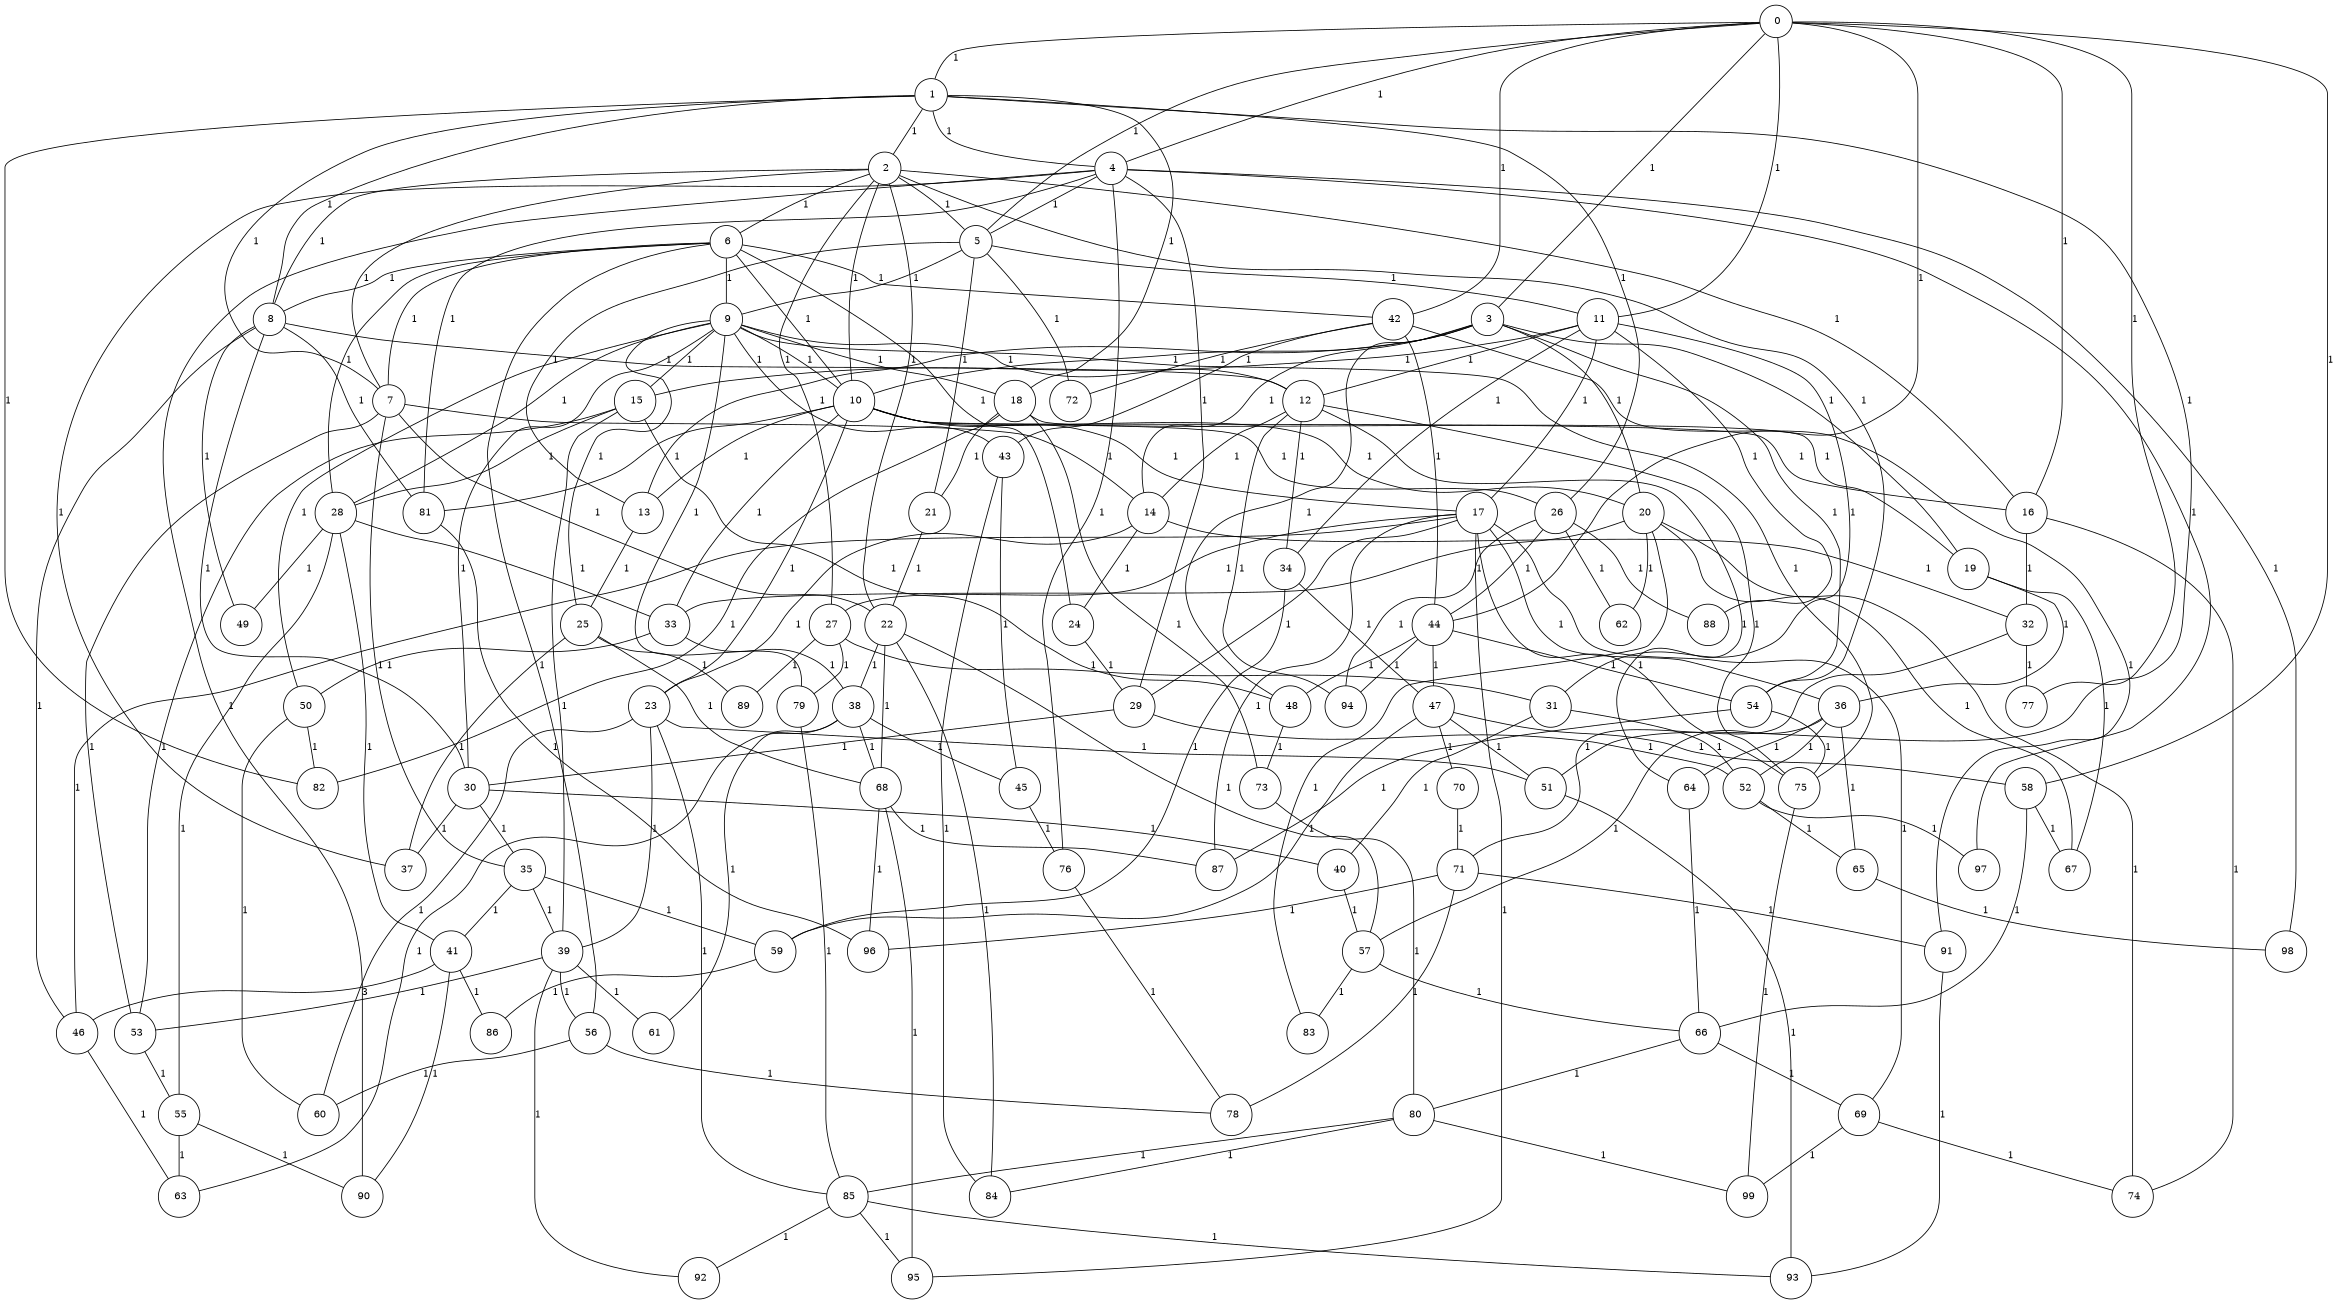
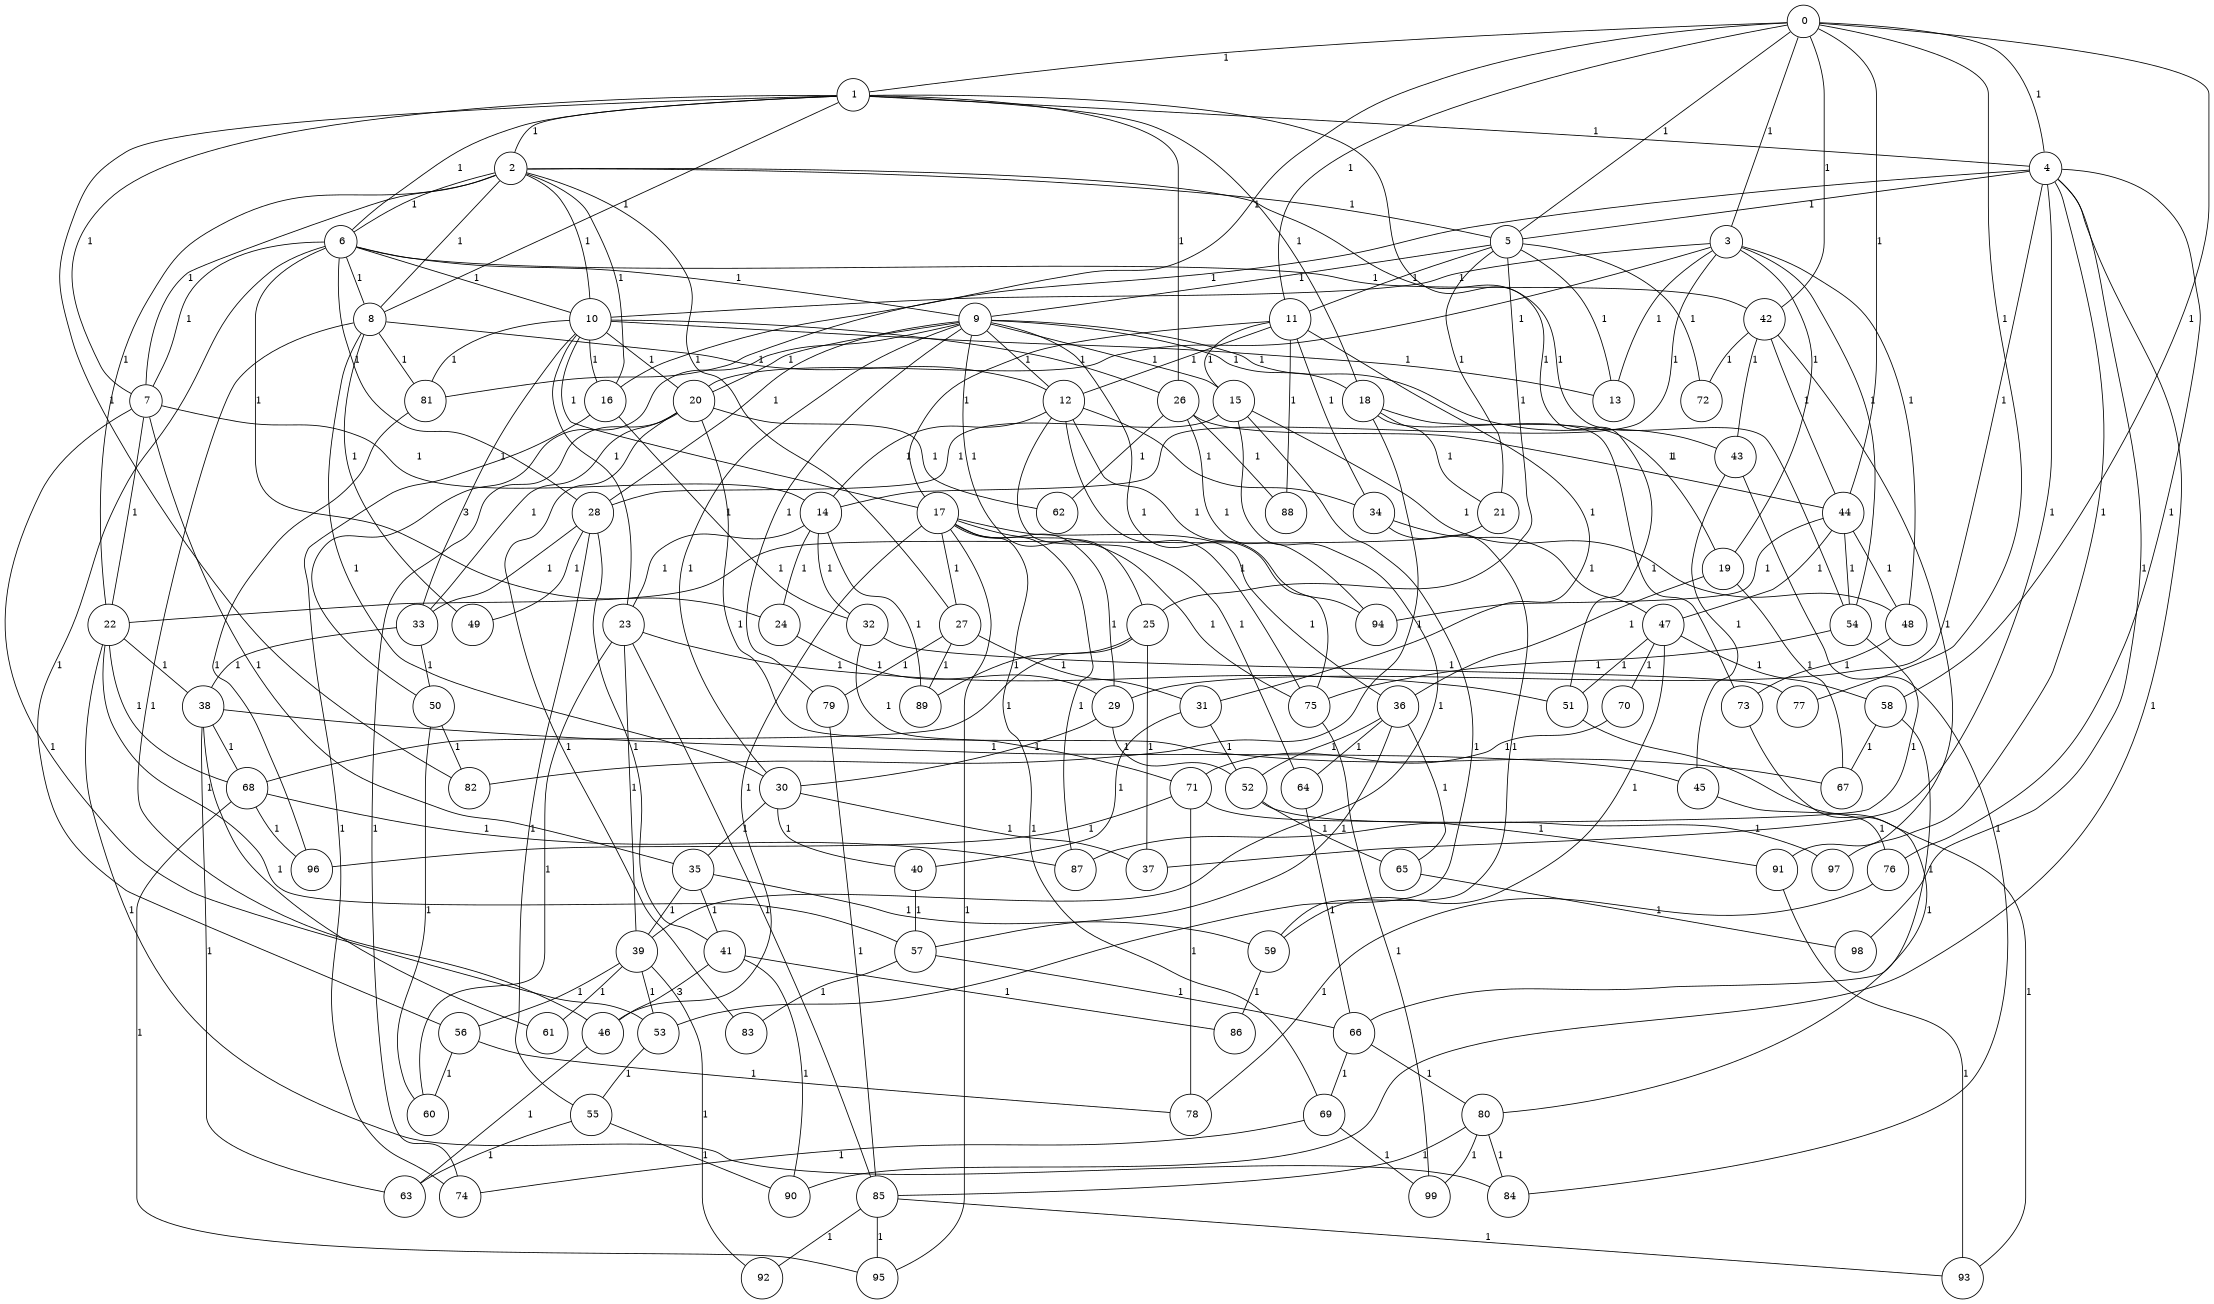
none -> (515, 128)
(791, 355) -> (782, 357)
(304, 513) -> (466, 513)
(612, 569) -> (1486, 569)
none -> (887, 598)
